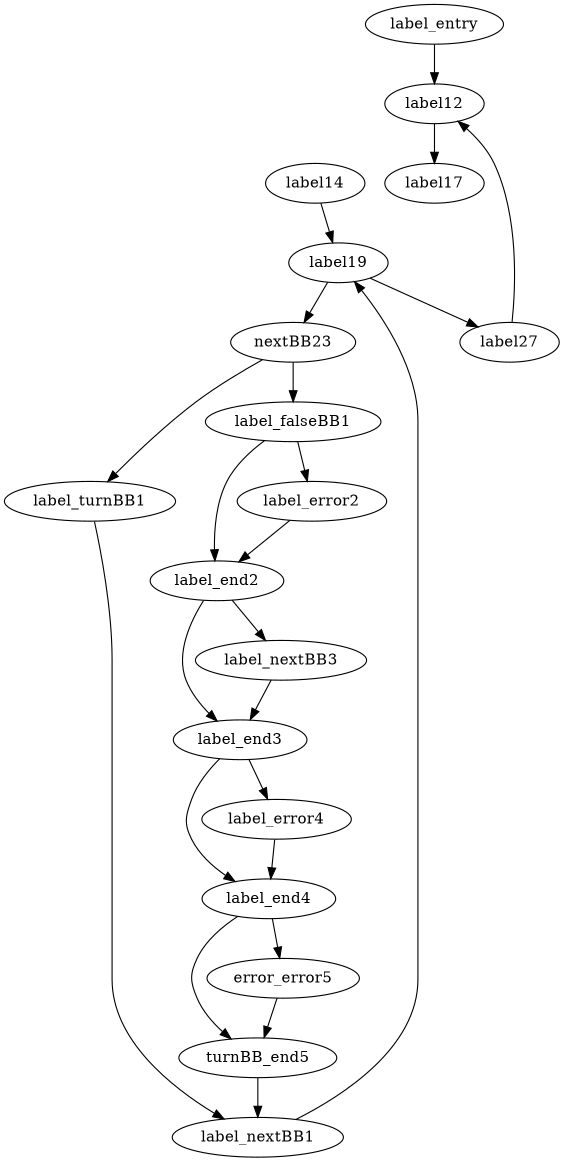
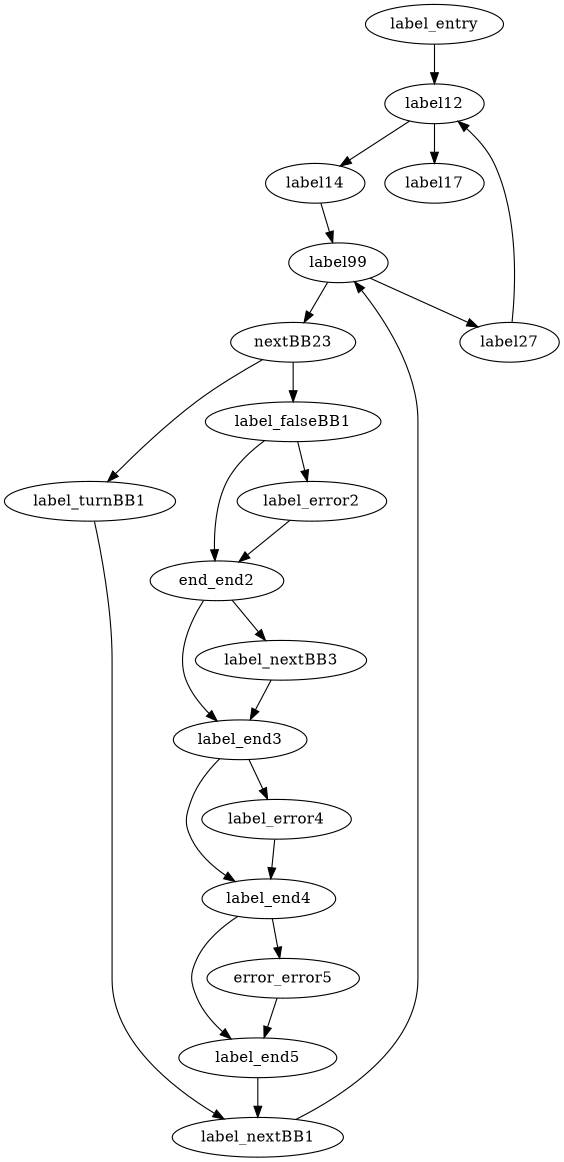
none -> (380, 140)
(338, 263) -> (338, 263)
(217, 581) -> (217, 581)
(258, 1058) -> (258, 1058)
